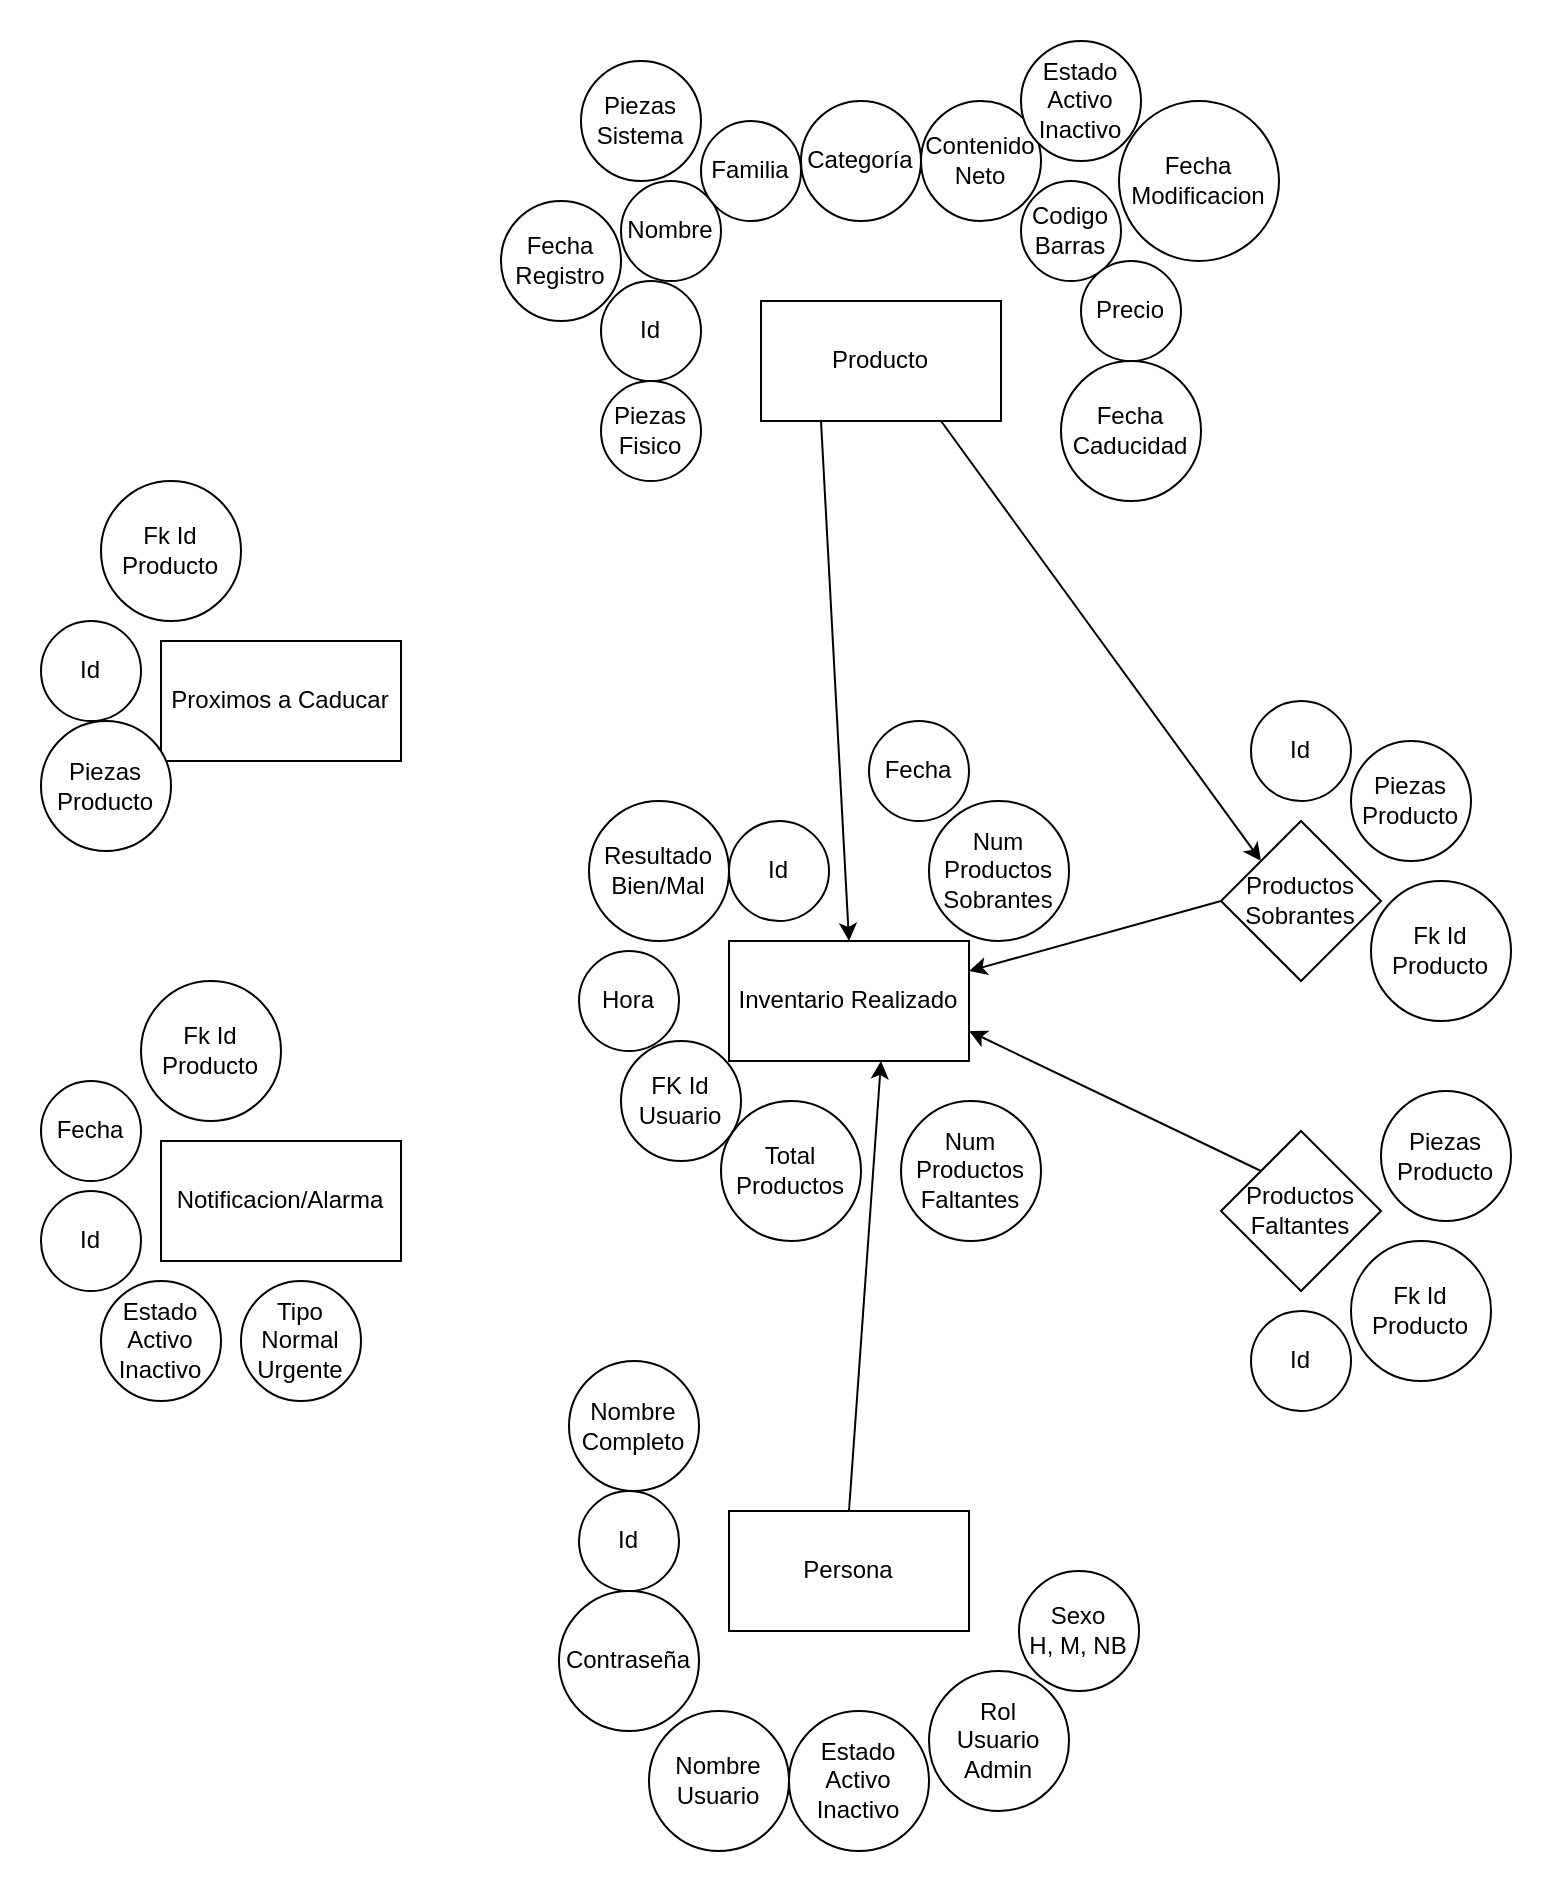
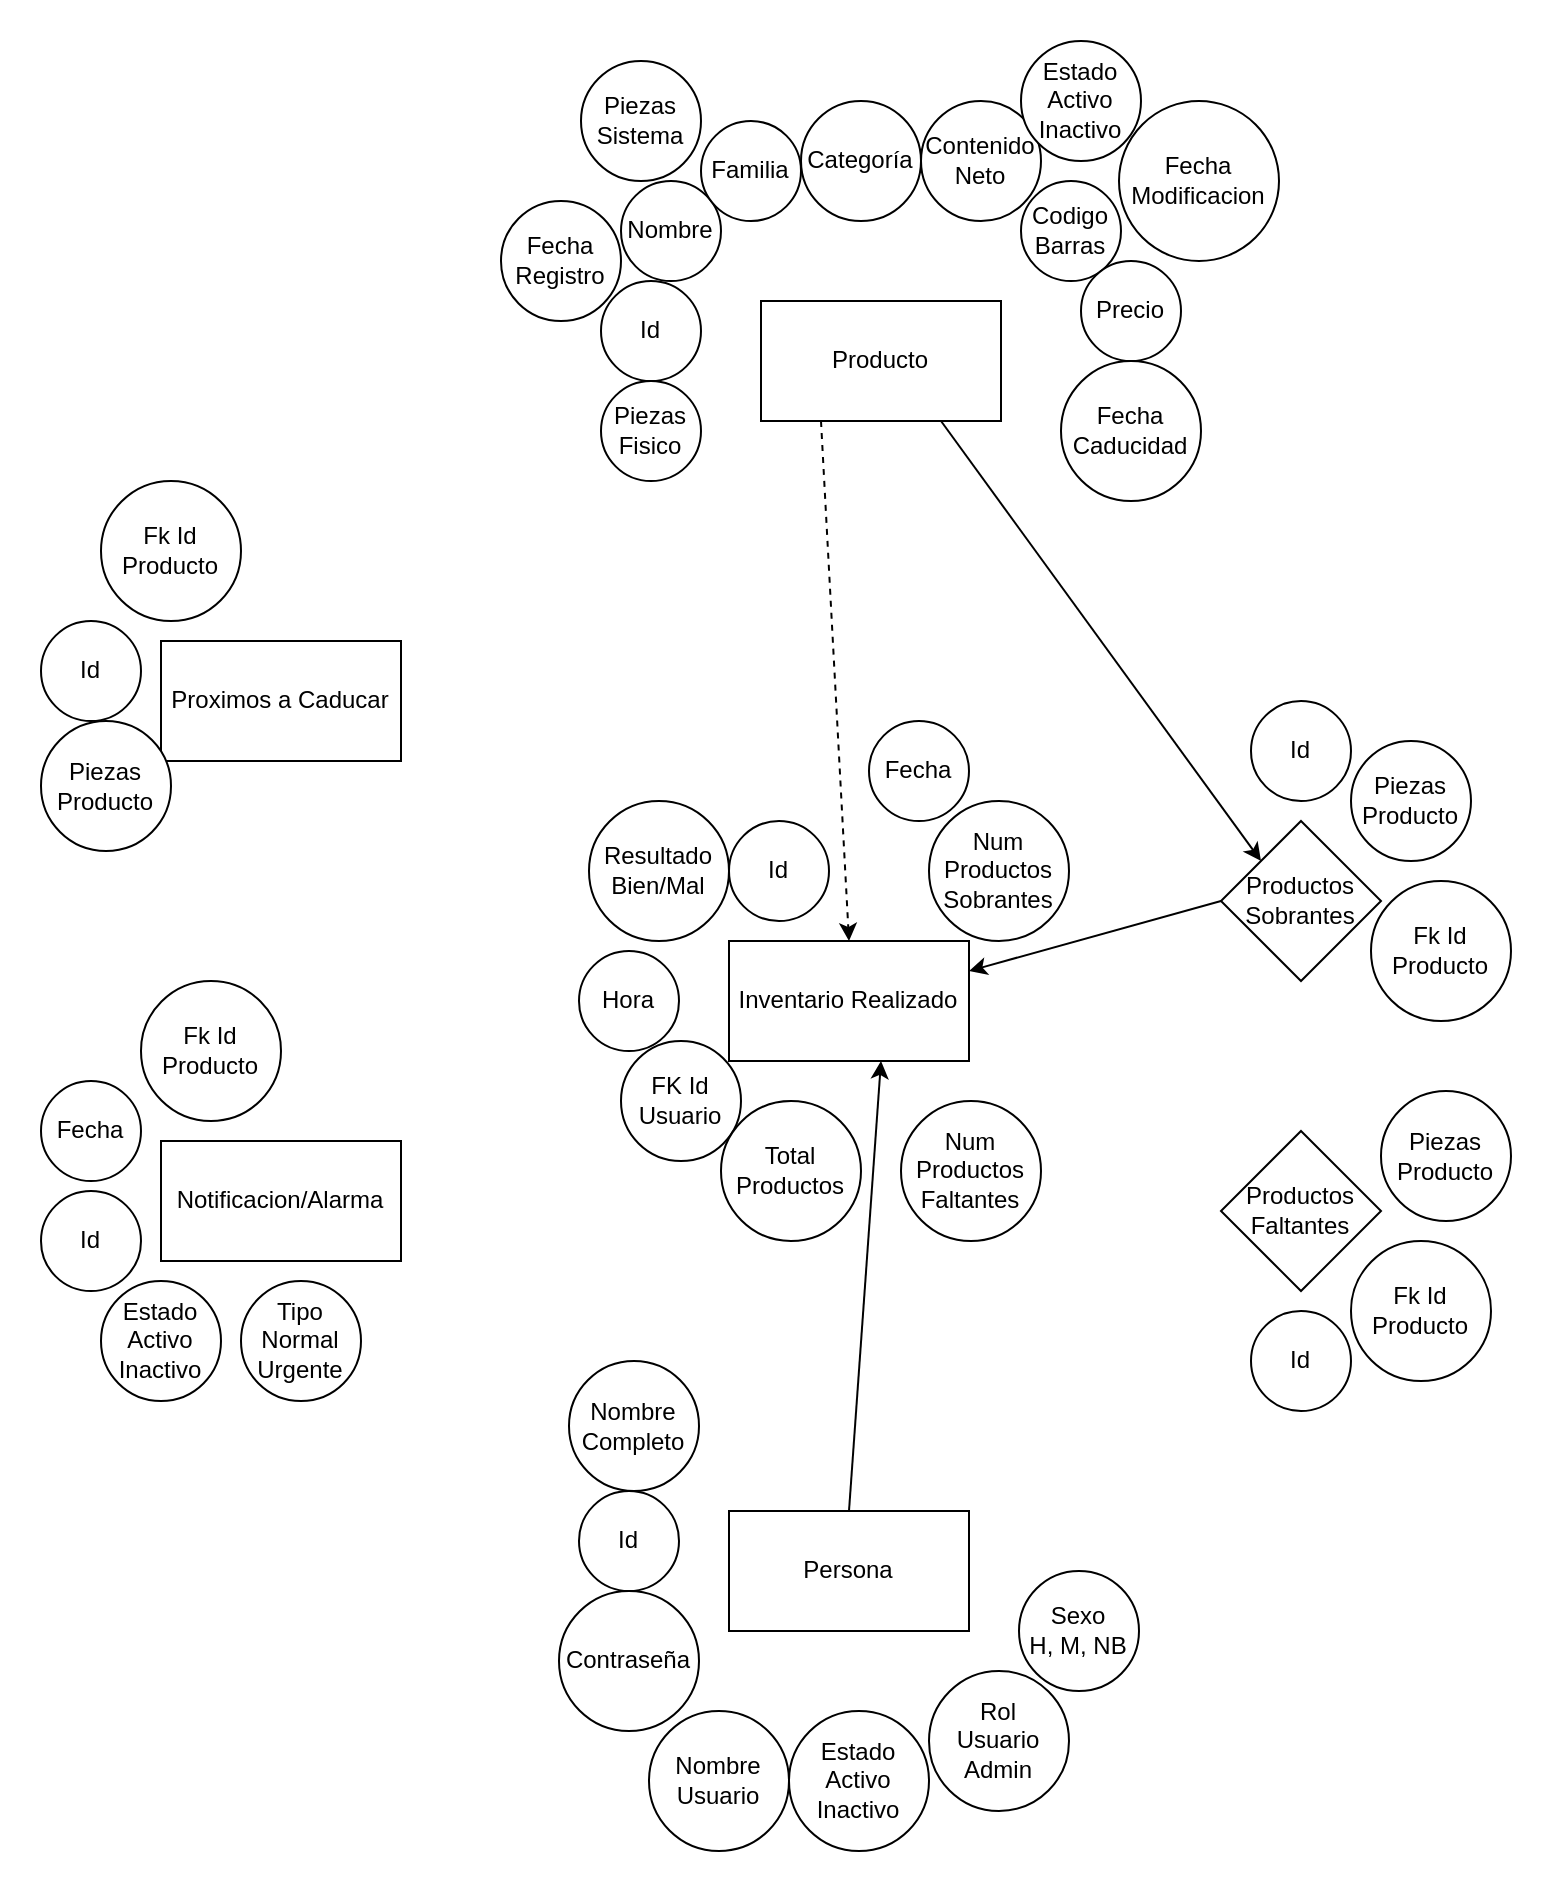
(835, 674) -> (835, 674)
(1121, 1104) -> none
